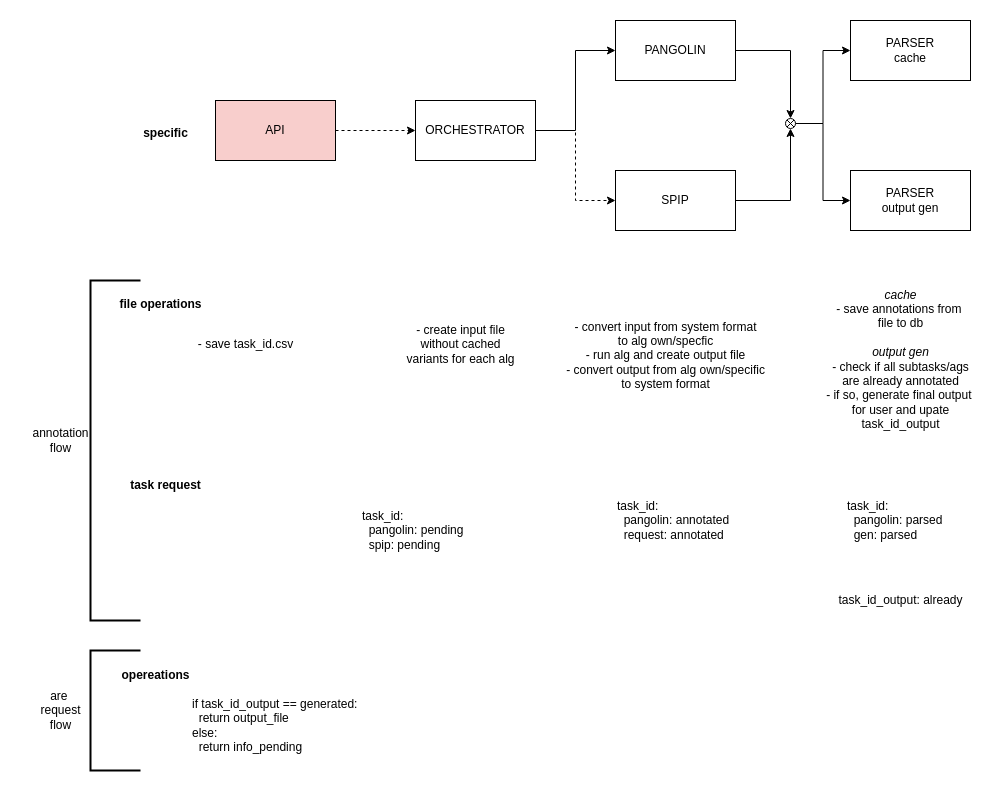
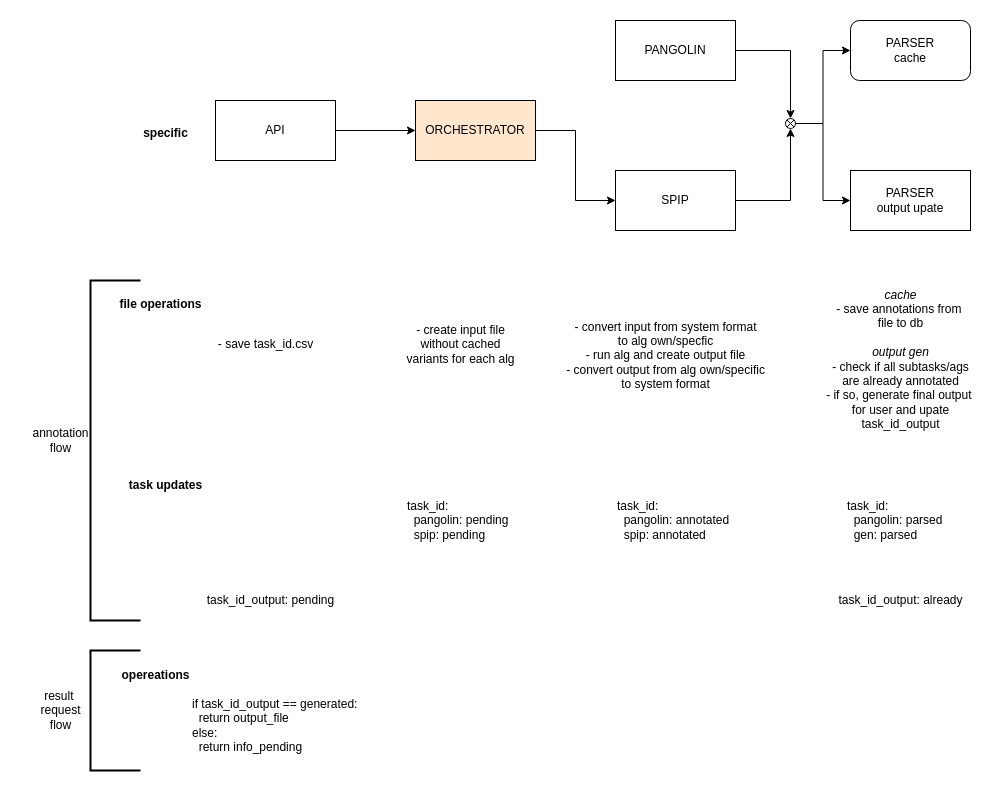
(911, 51) -> (911, 51)
(576, 74) -> none
(276, 131) -> (276, 131)
(372, 131) -> (372, 131)
(476, 131) -> (476, 131)
(576, 183) -> (576, 183)
(911, 201) -> (911, 201)
(246, 345) -> (266, 345)
(166, 486) -> (166, 486)
(675, 521) -> (675, 521)
(421, 531) -> (466, 521)
none -> (271, 601)
(61, 711) -> (61, 711)
